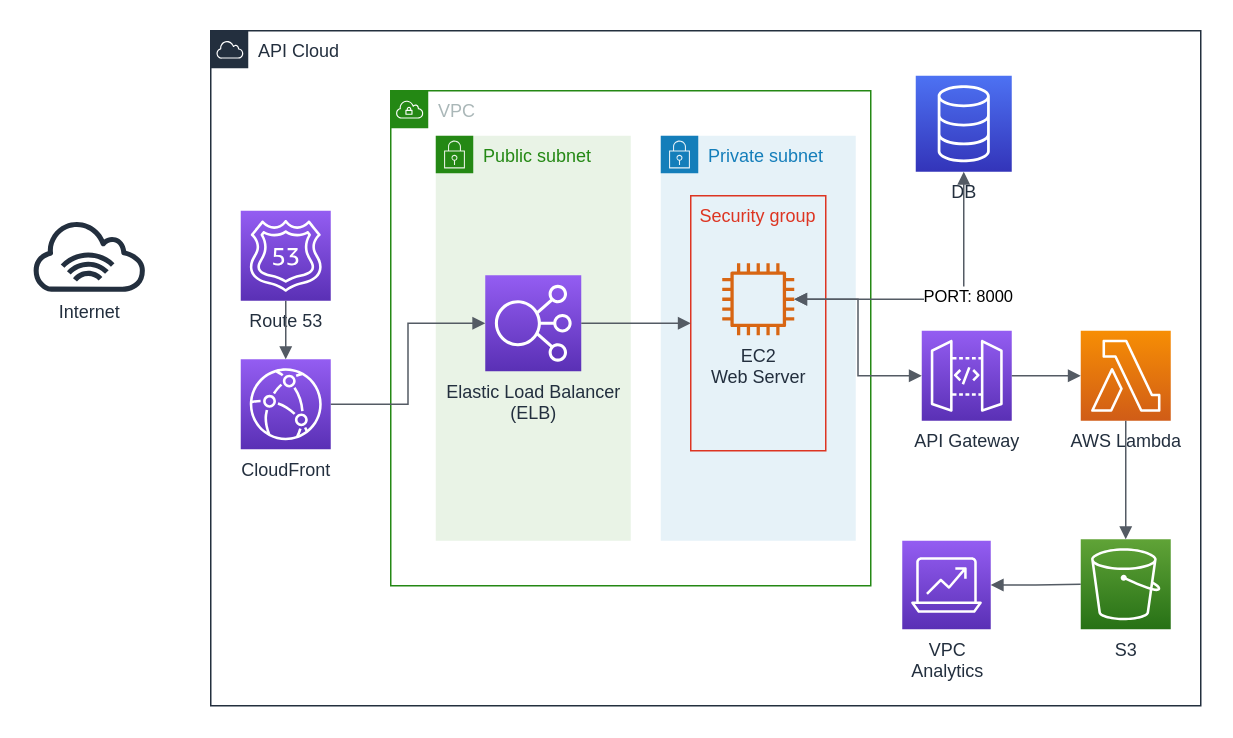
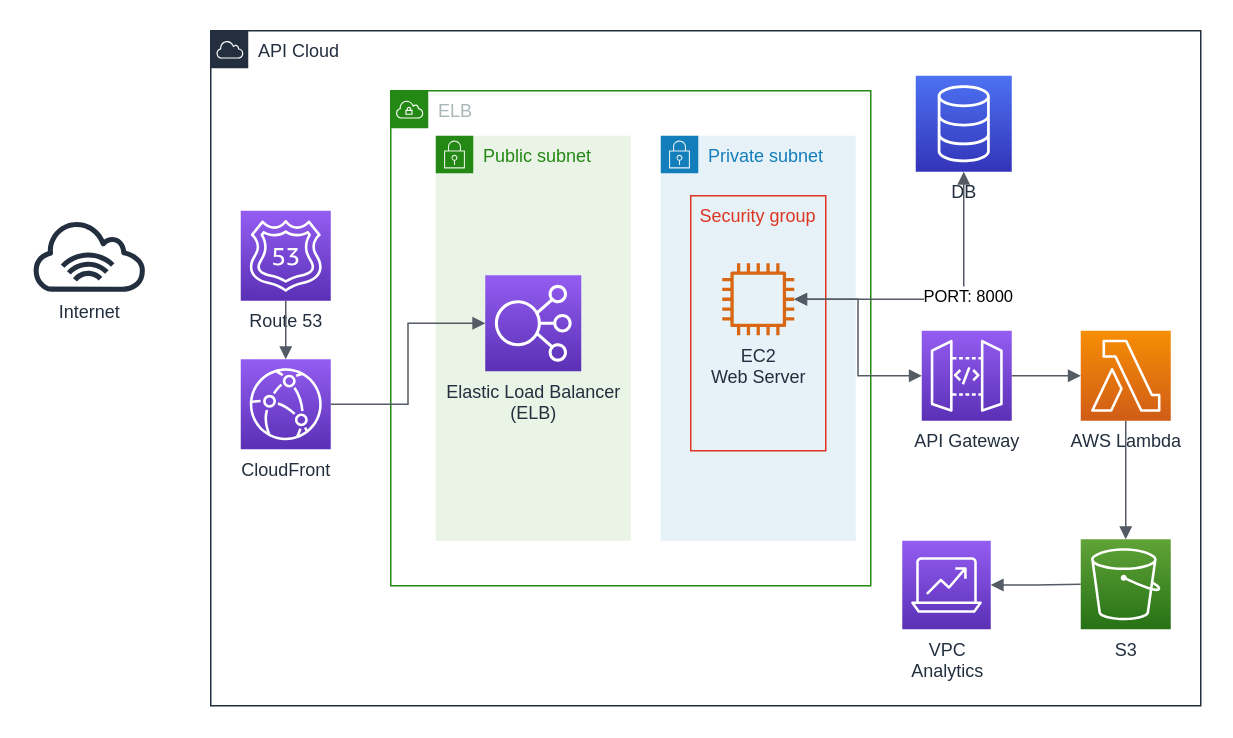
(454, 112) -> (454, 112)
(629, 323) -> none
